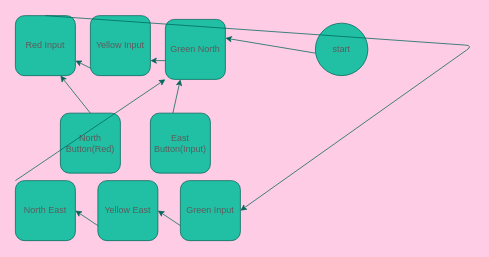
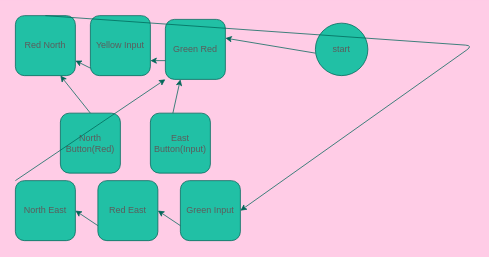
(45, 45) -> (45, 45)
(195, 49) -> (195, 49)
(128, 210) -> (128, 210)
